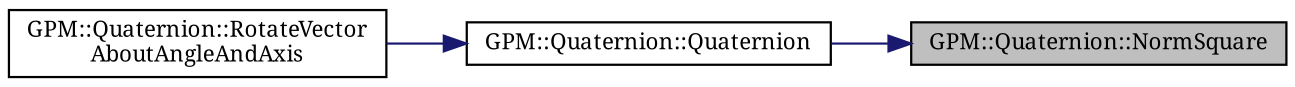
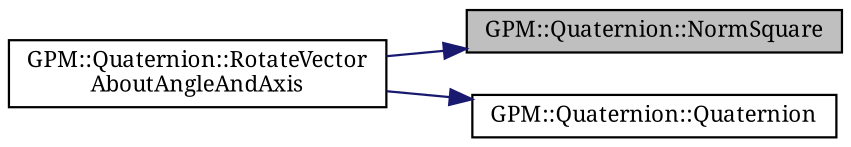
(860, 44) -> (415, 53)
